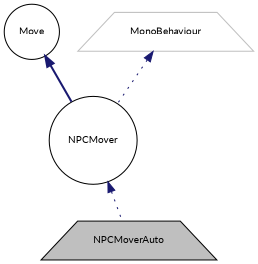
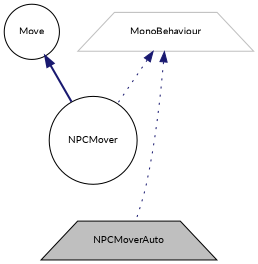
(117, 206) -> (154, 142)
